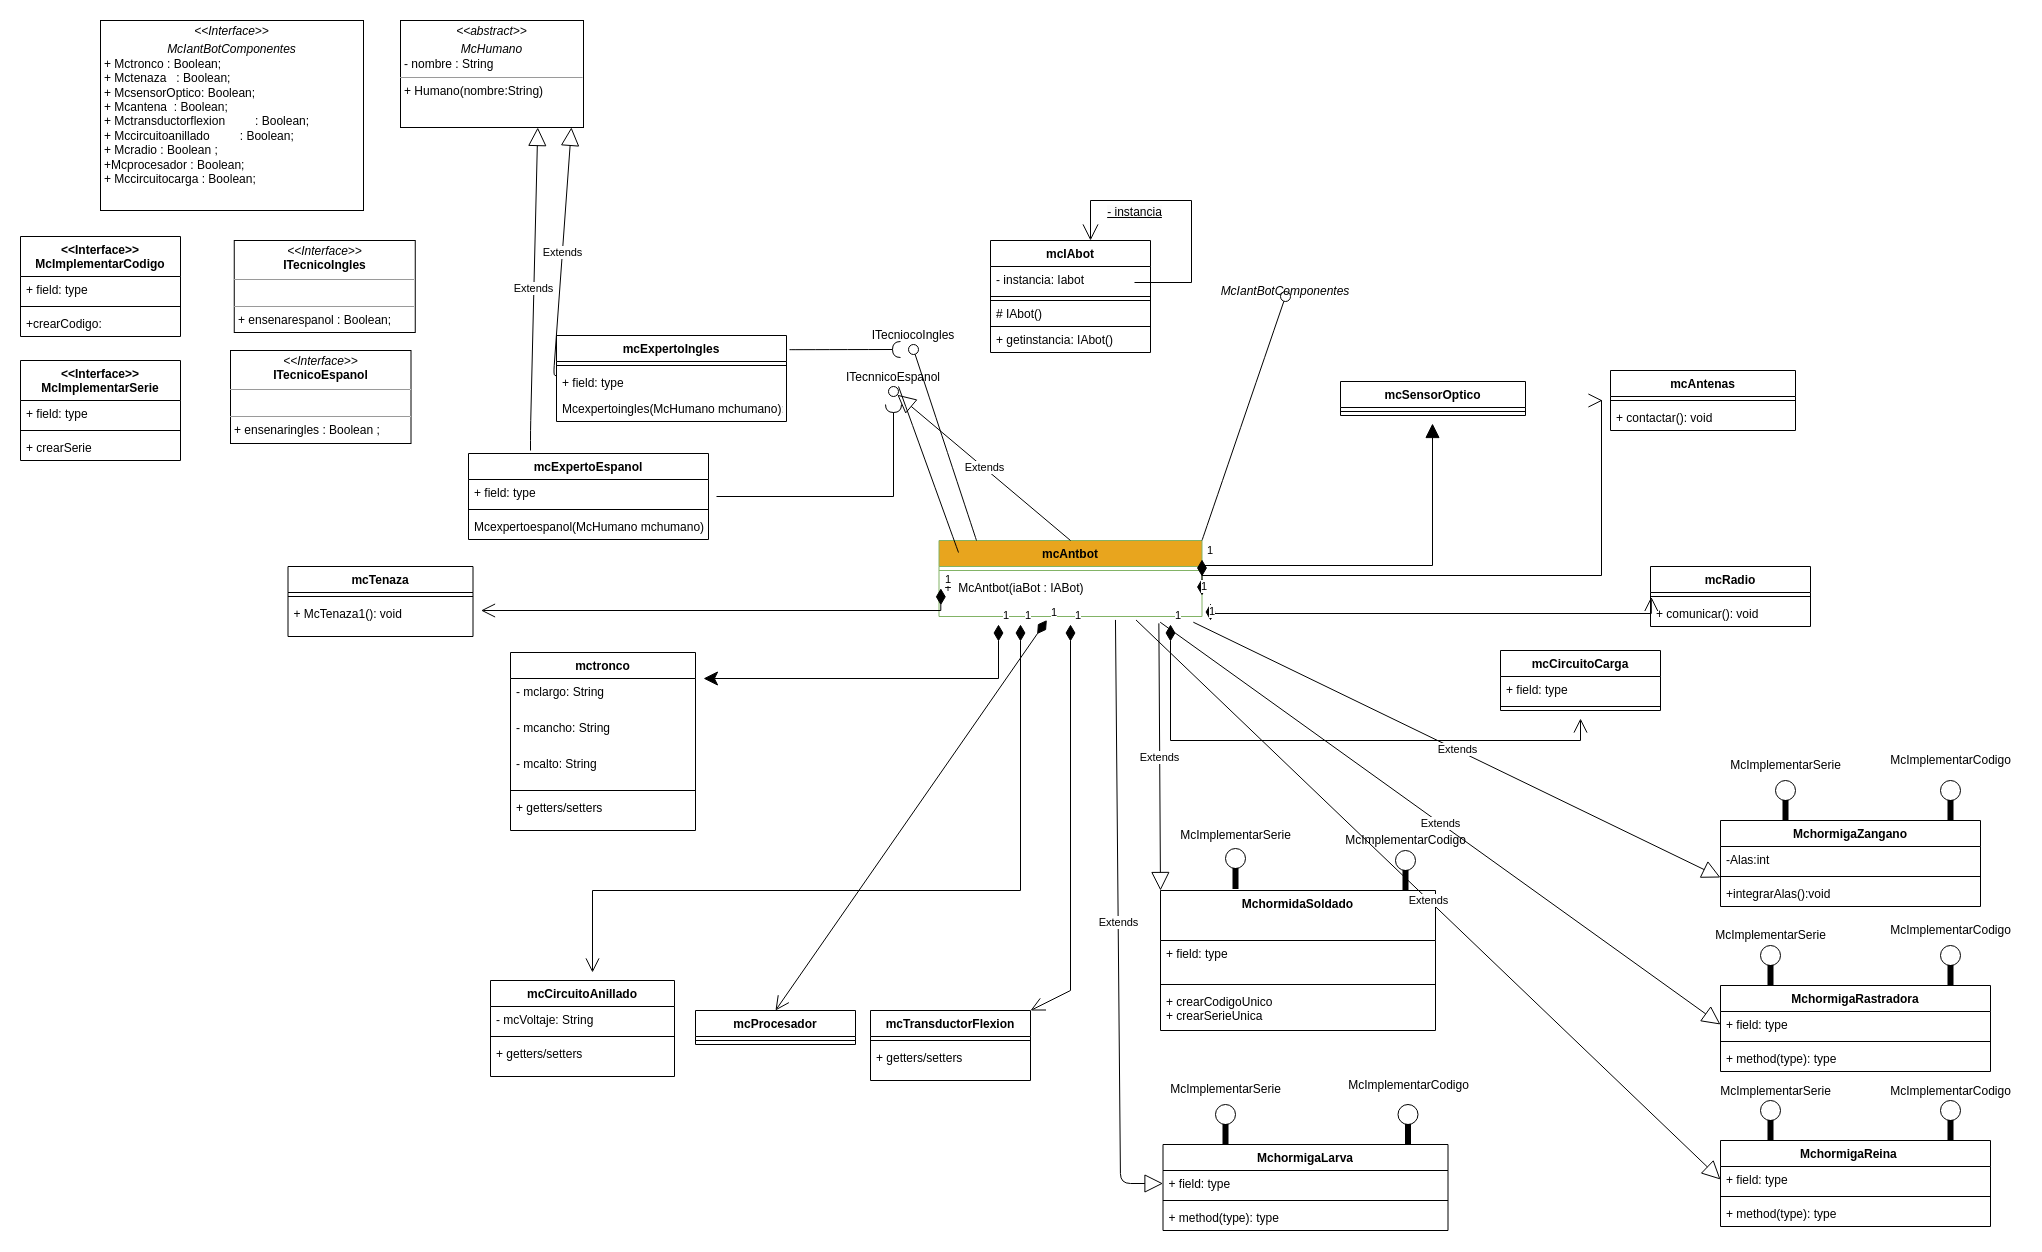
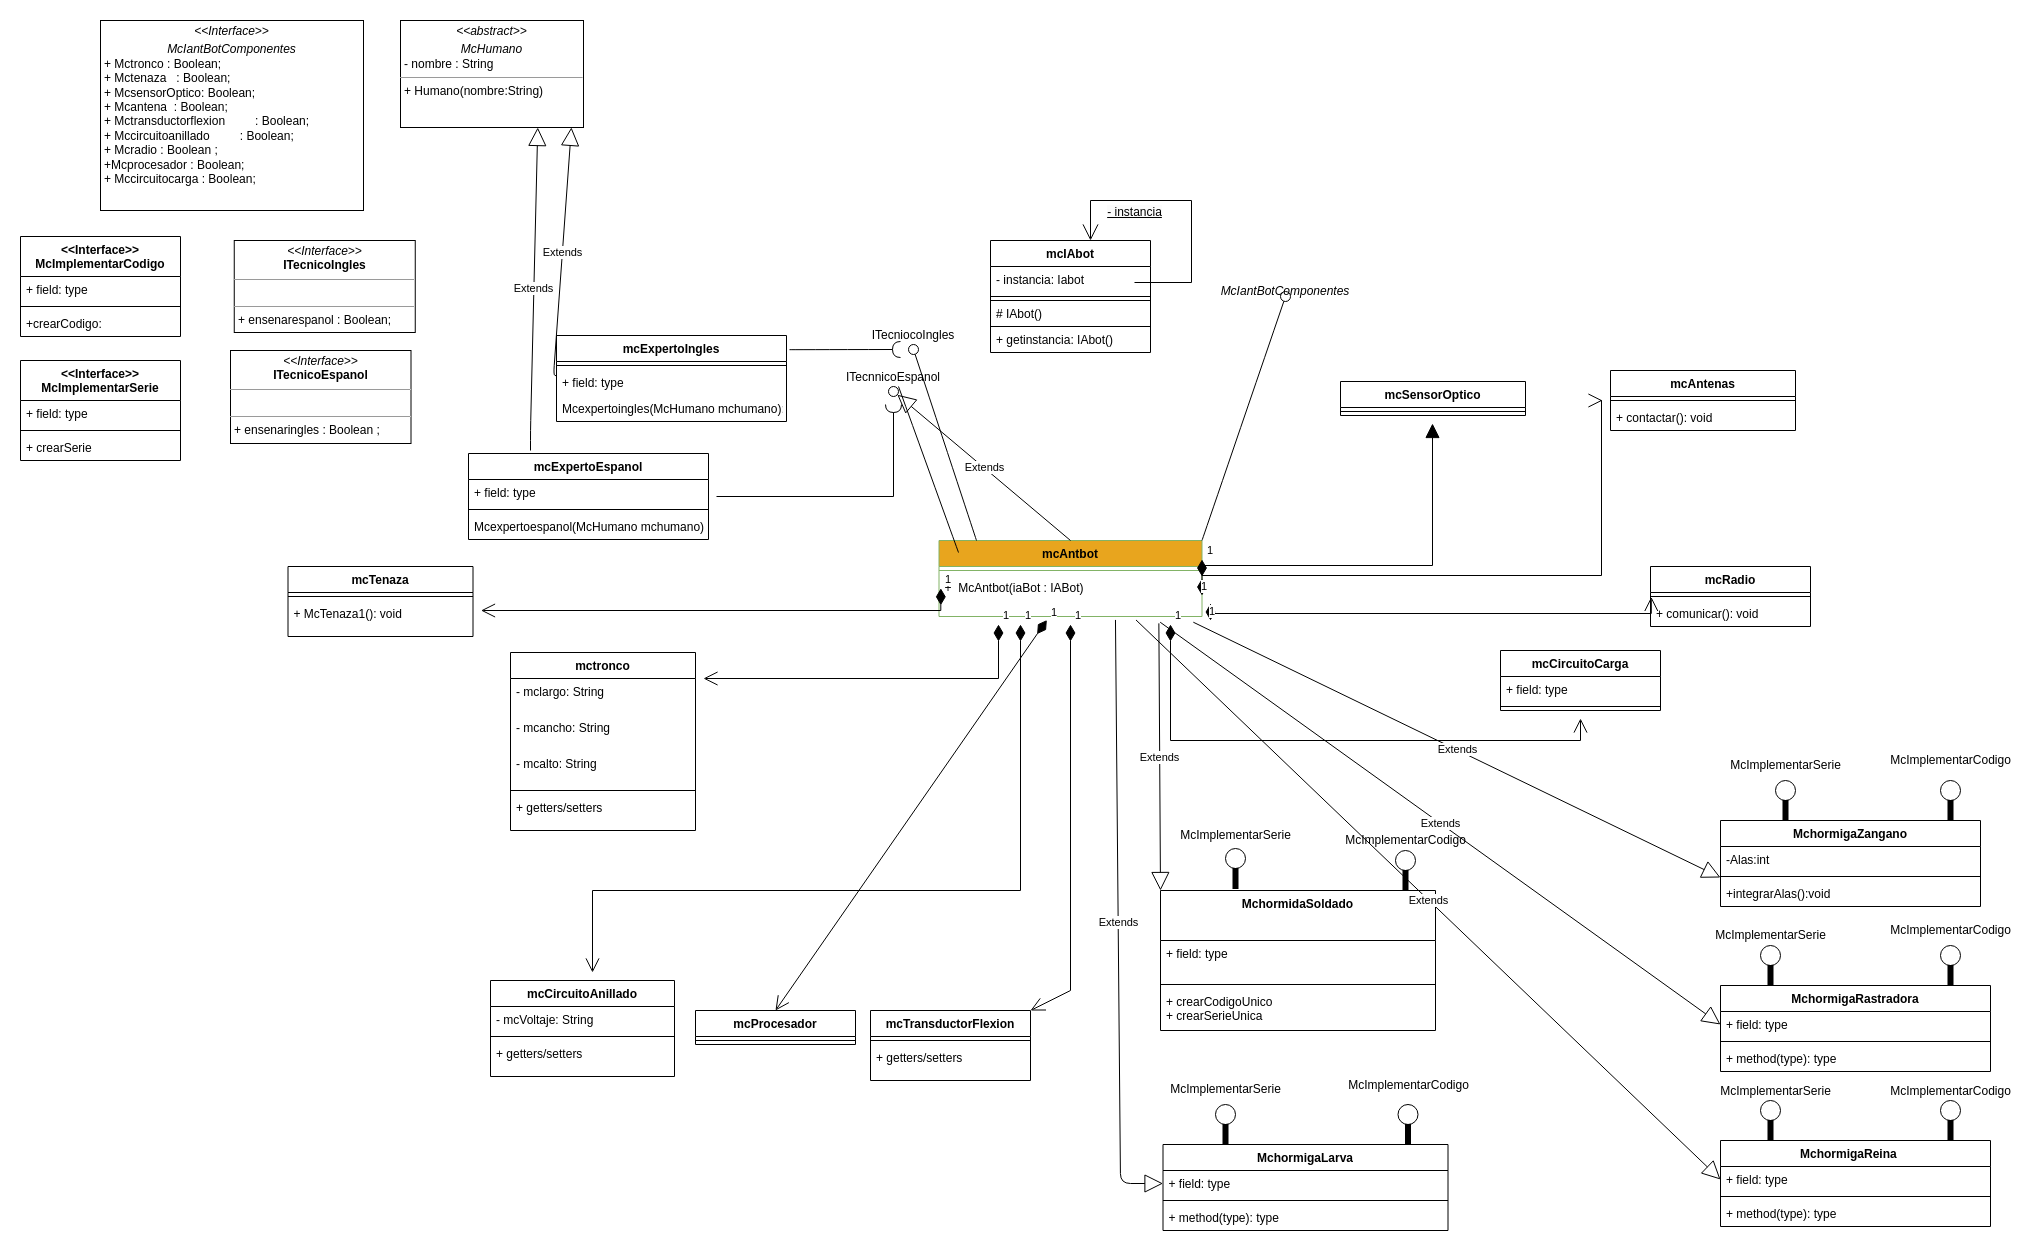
(716, 679) -> (712, 679)
